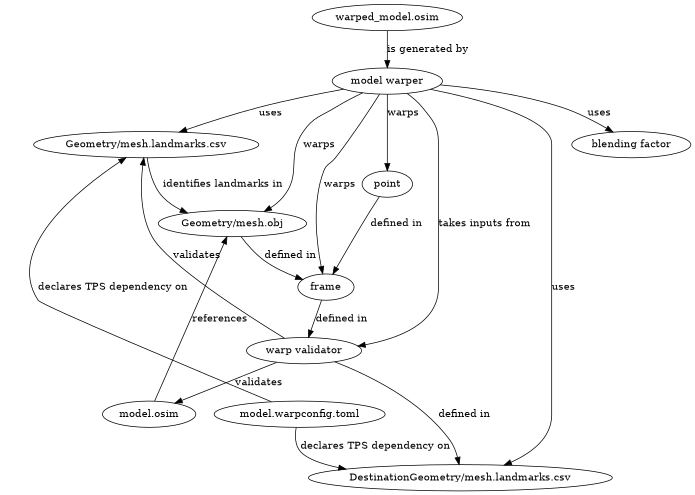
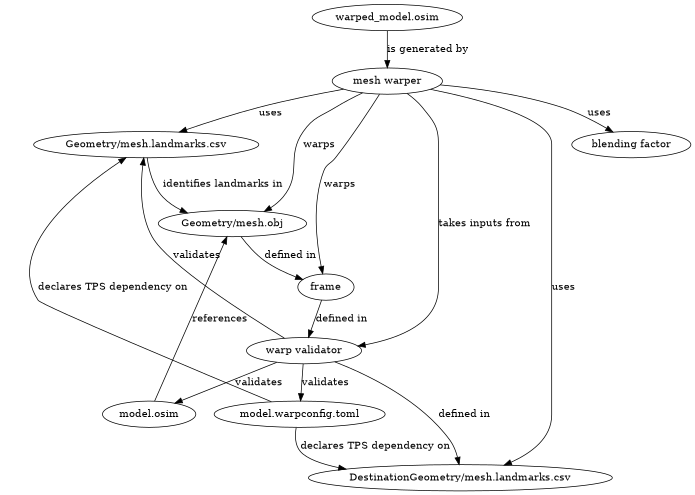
(387, 81) -> (387, 81)
(387, 184) -> none
none -> (302, 379)
